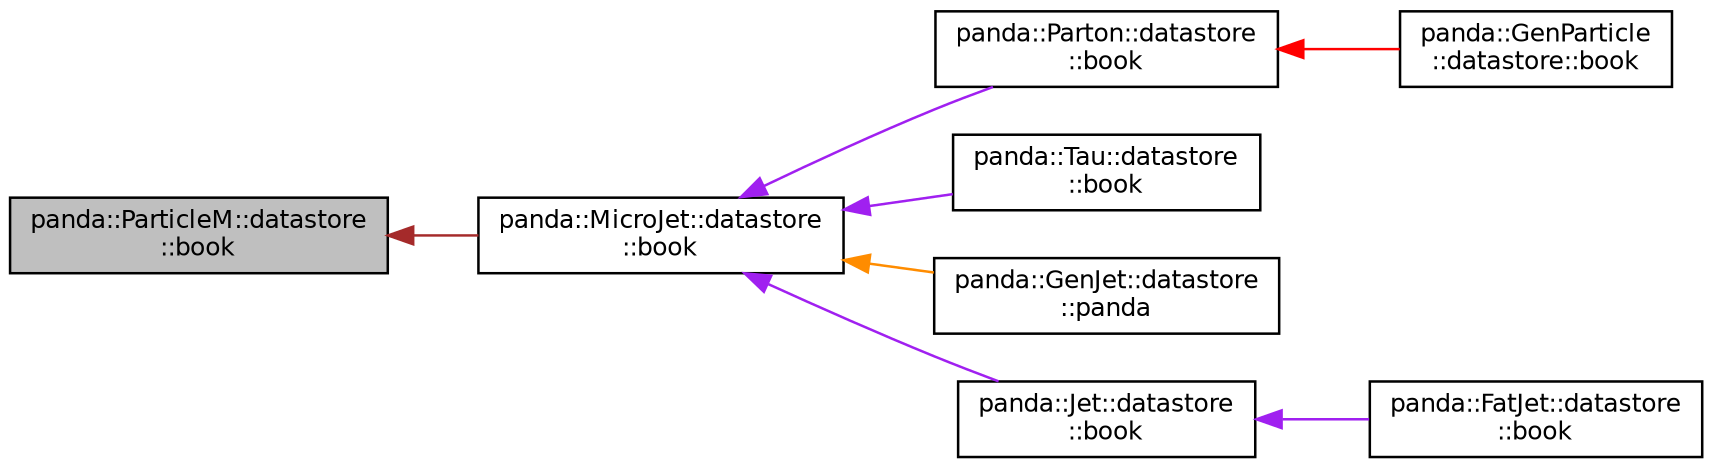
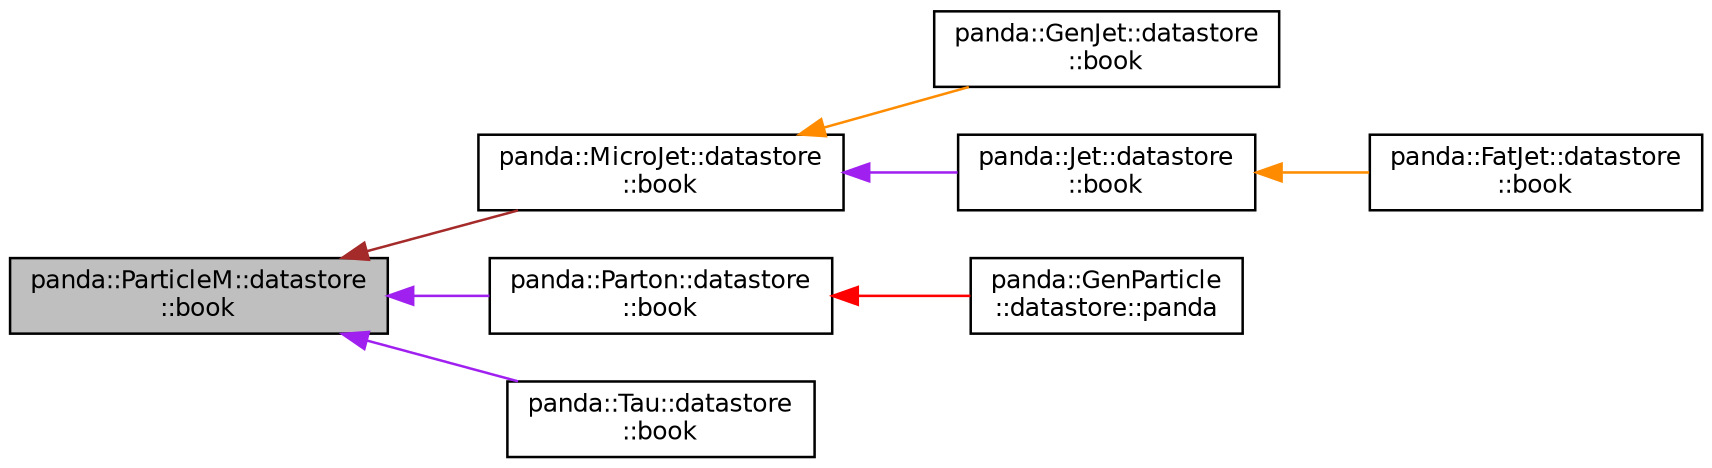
(1536, 49) -> (1107, 296)
(877, 134) -> (451, 296)
(911, 200) -> (443, 361)
(1107, 296) -> (1107, 49)
(1326, 419) -> (1326, 172)
